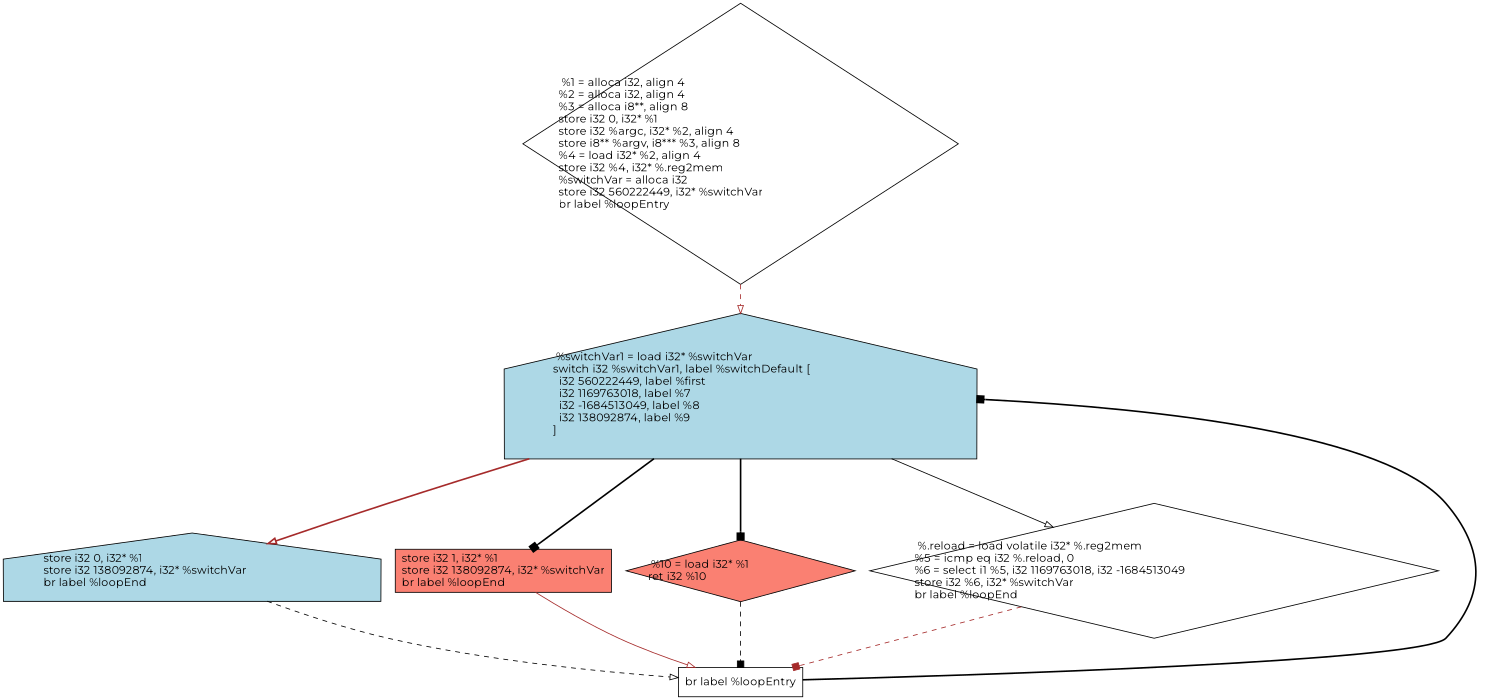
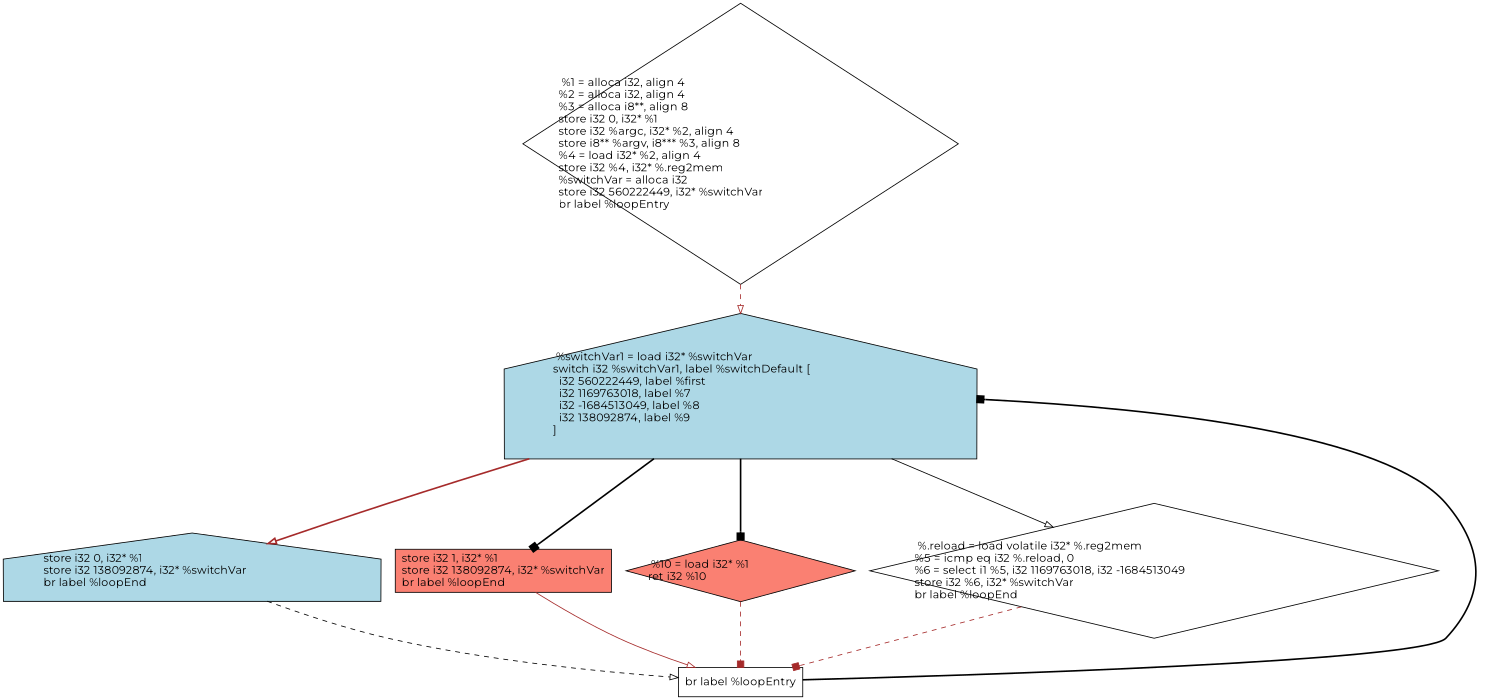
(741, 631) -> (741, 631)
